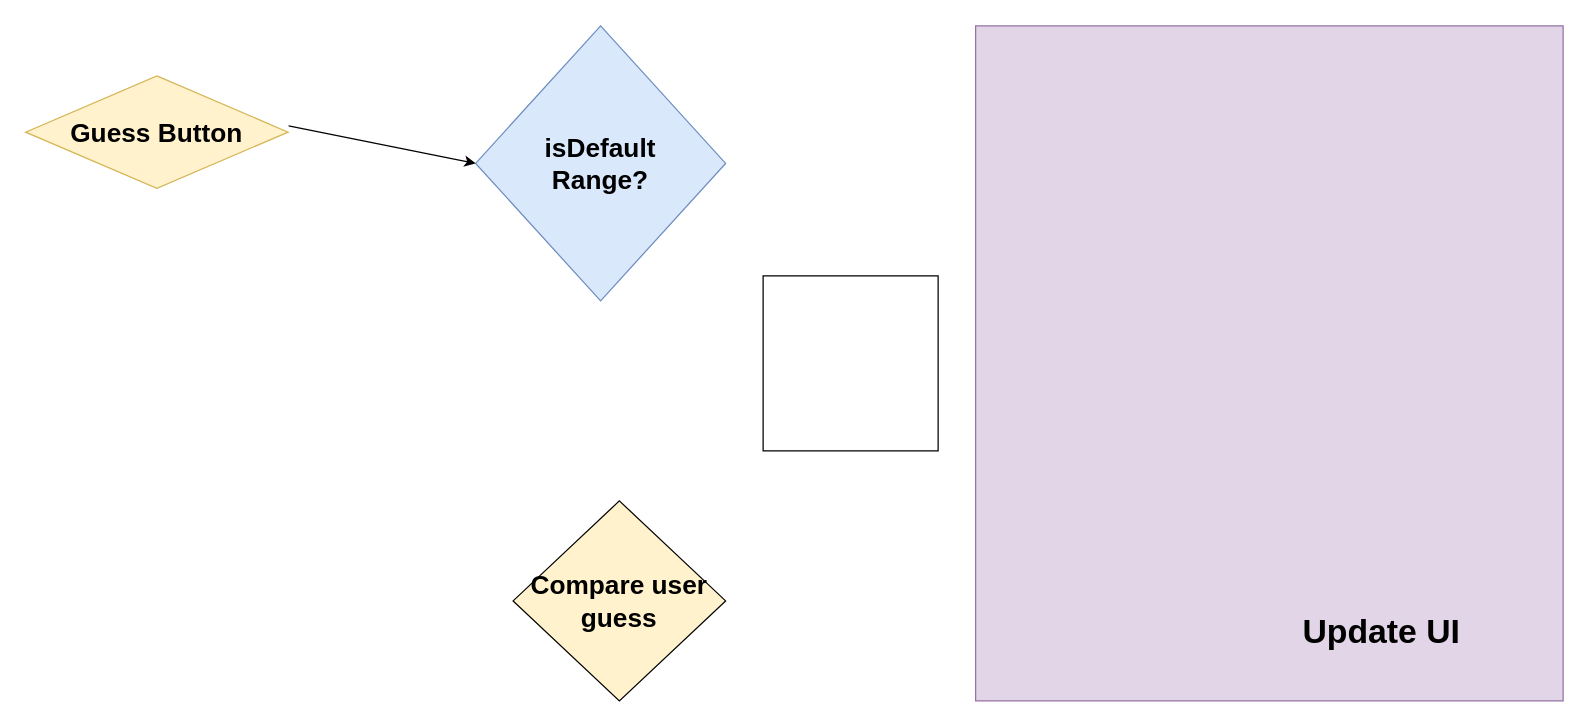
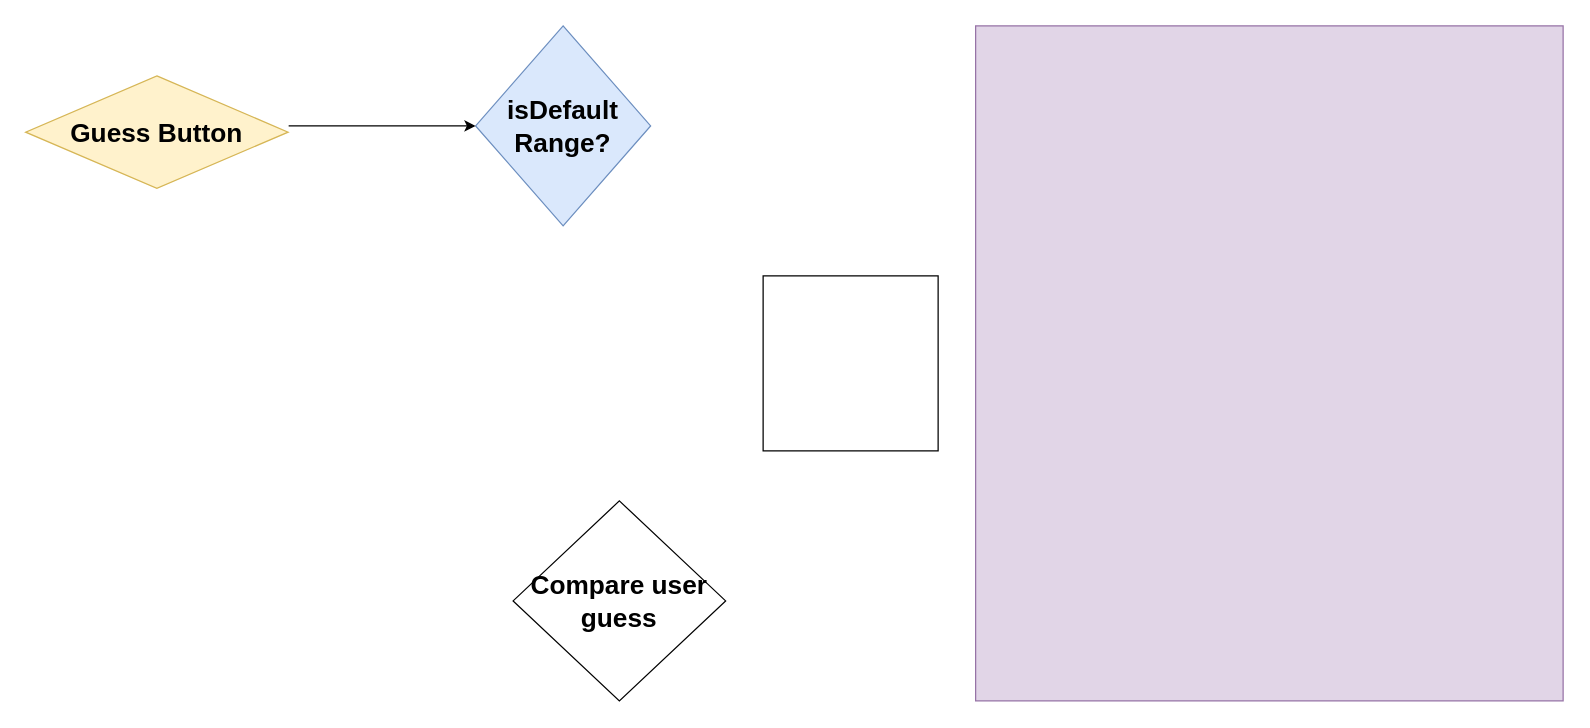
(601, 163) -> (563, 126)
(619, 601) -> (619, 601)
(1382, 632) -> none
